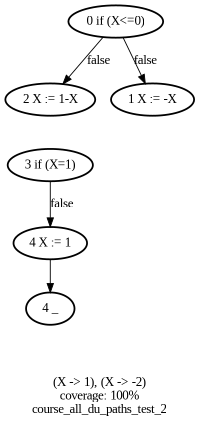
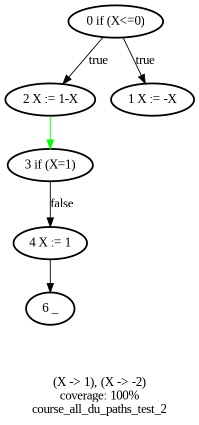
(99, 61) -> (99, 61)
(145, 61) -> (145, 61)
none -> (50, 128)
(50, 309) -> (50, 309)
